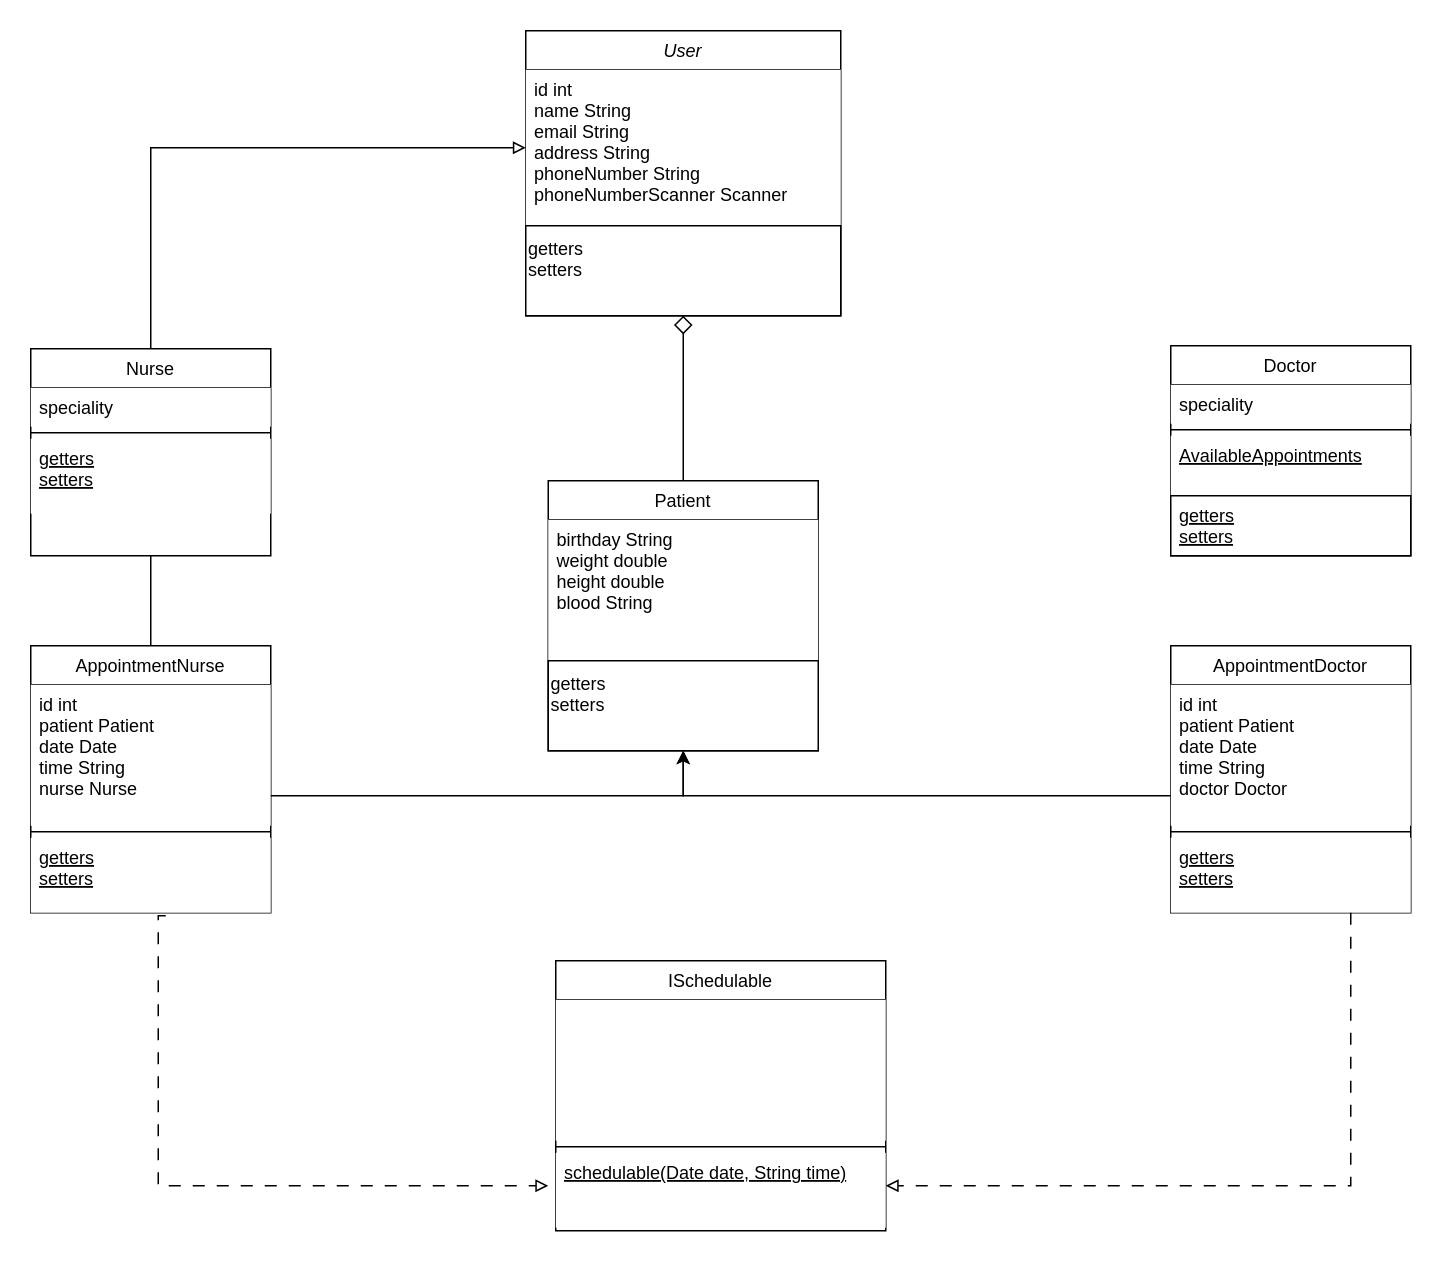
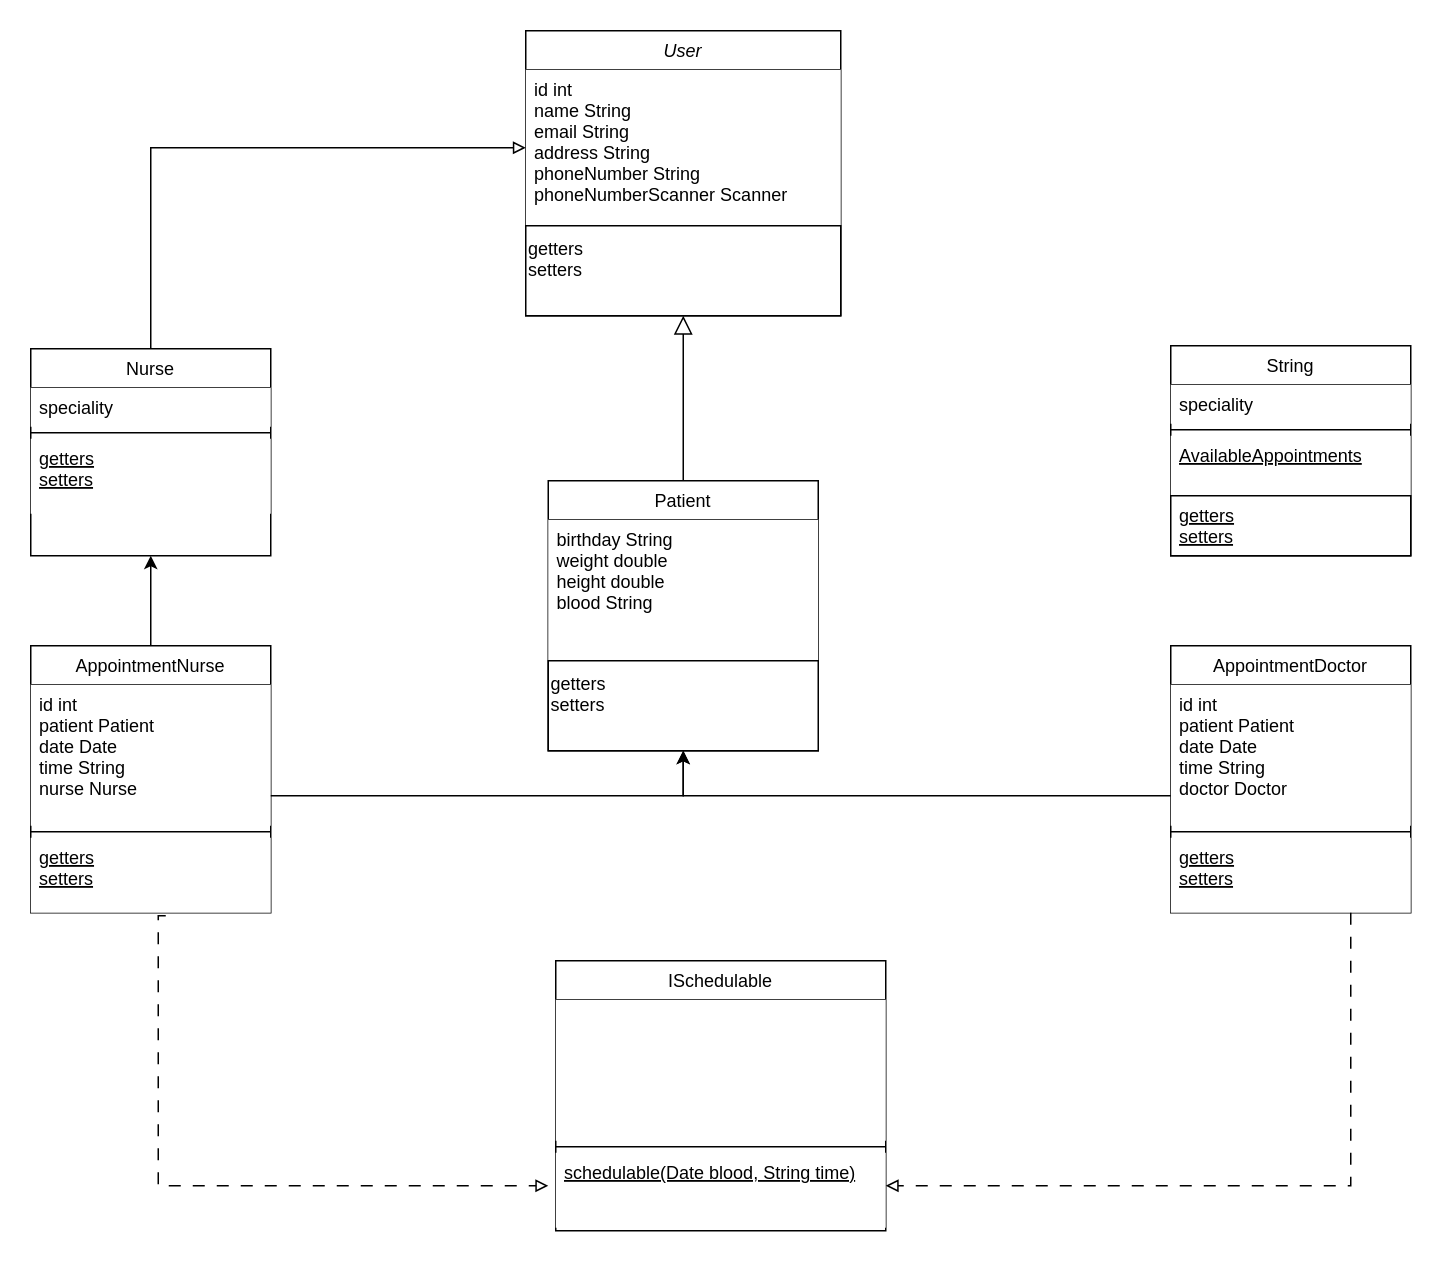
(683, 335) -> (683, 335)
(1290, 366) -> (1290, 366)
(151, 563) -> (151, 567)
(722, 1173) -> (724, 1173)
